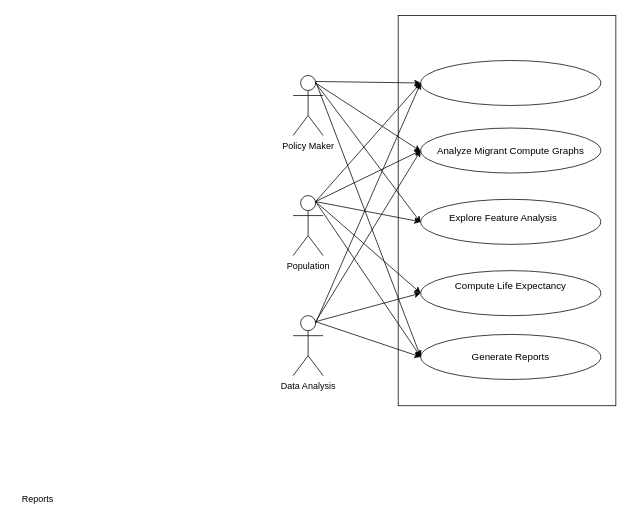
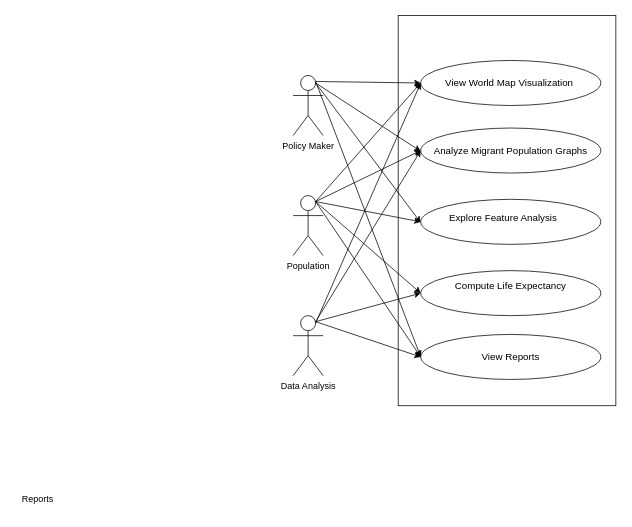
none -> (510, 83)
(510, 150) -> (510, 150)
(510, 357) -> (510, 357)
